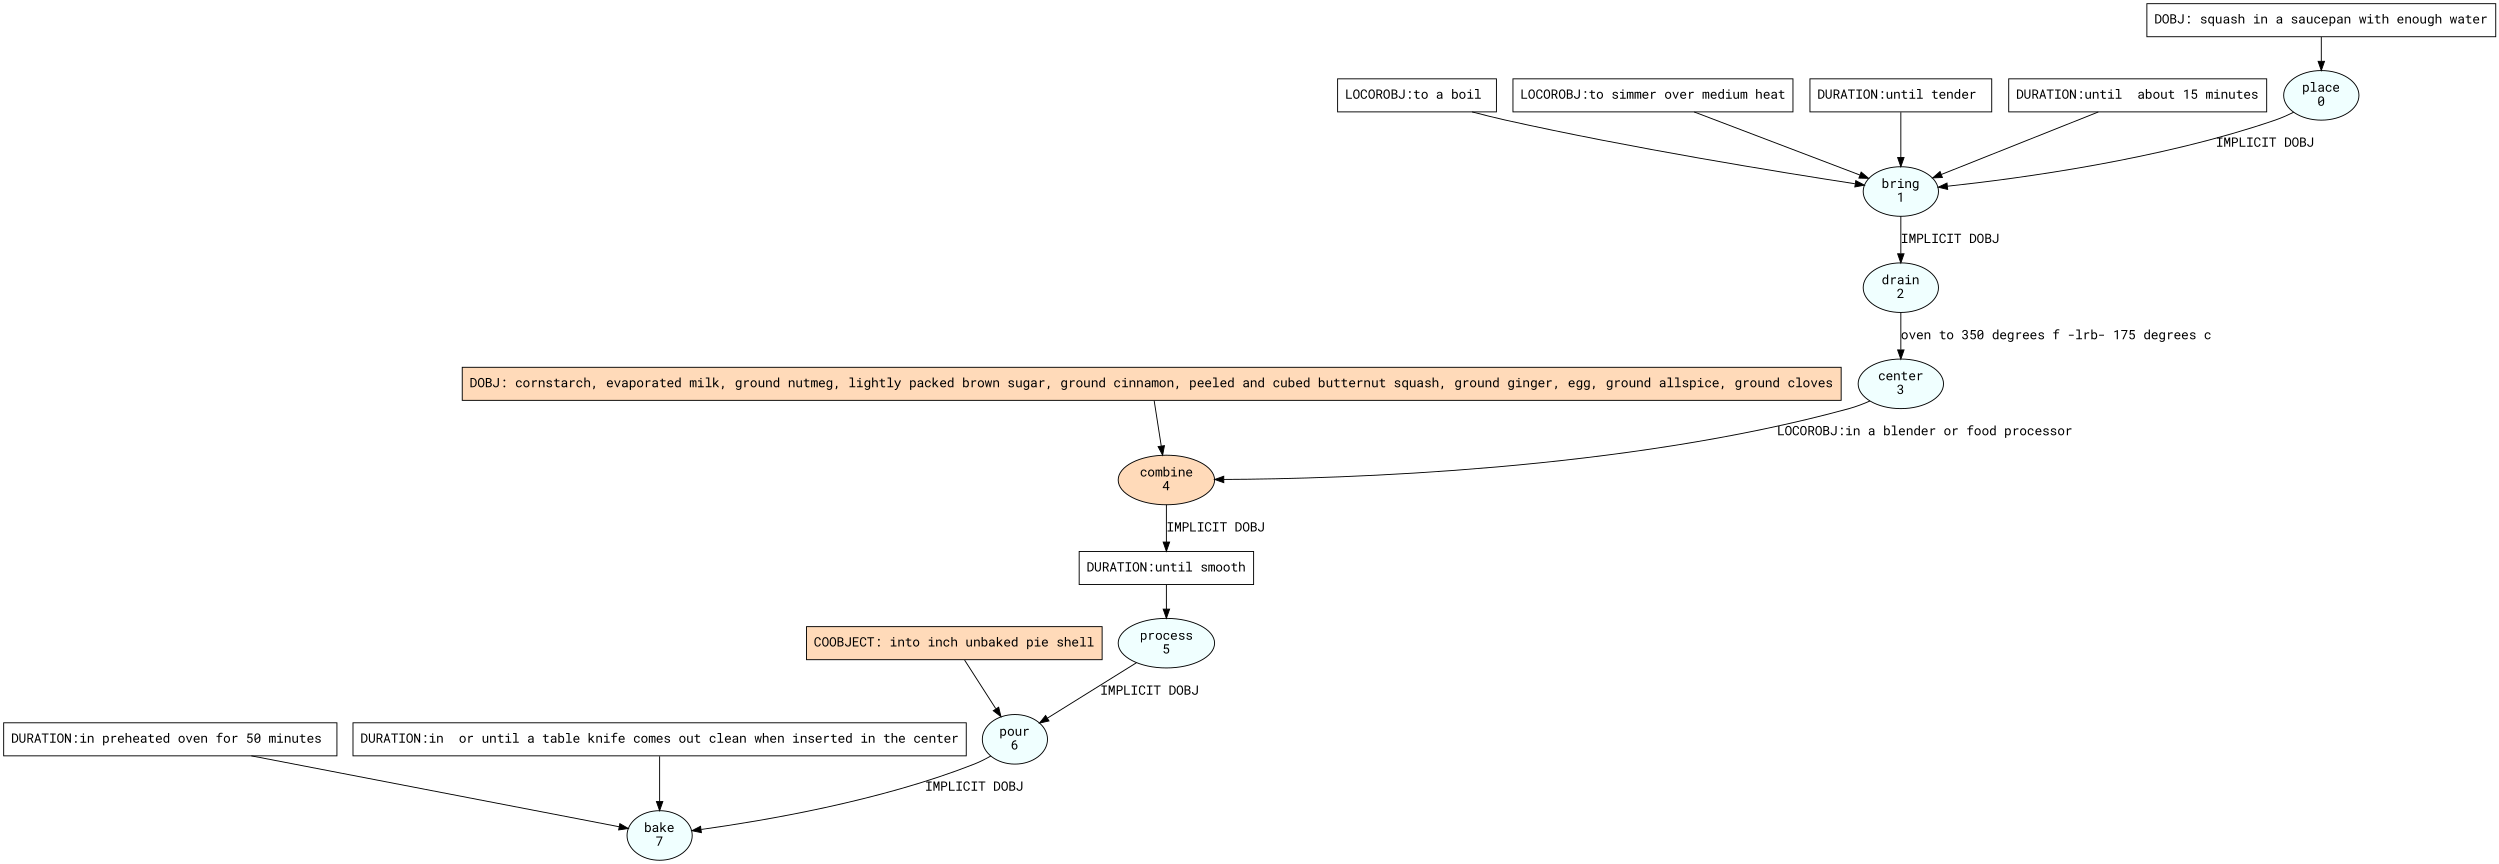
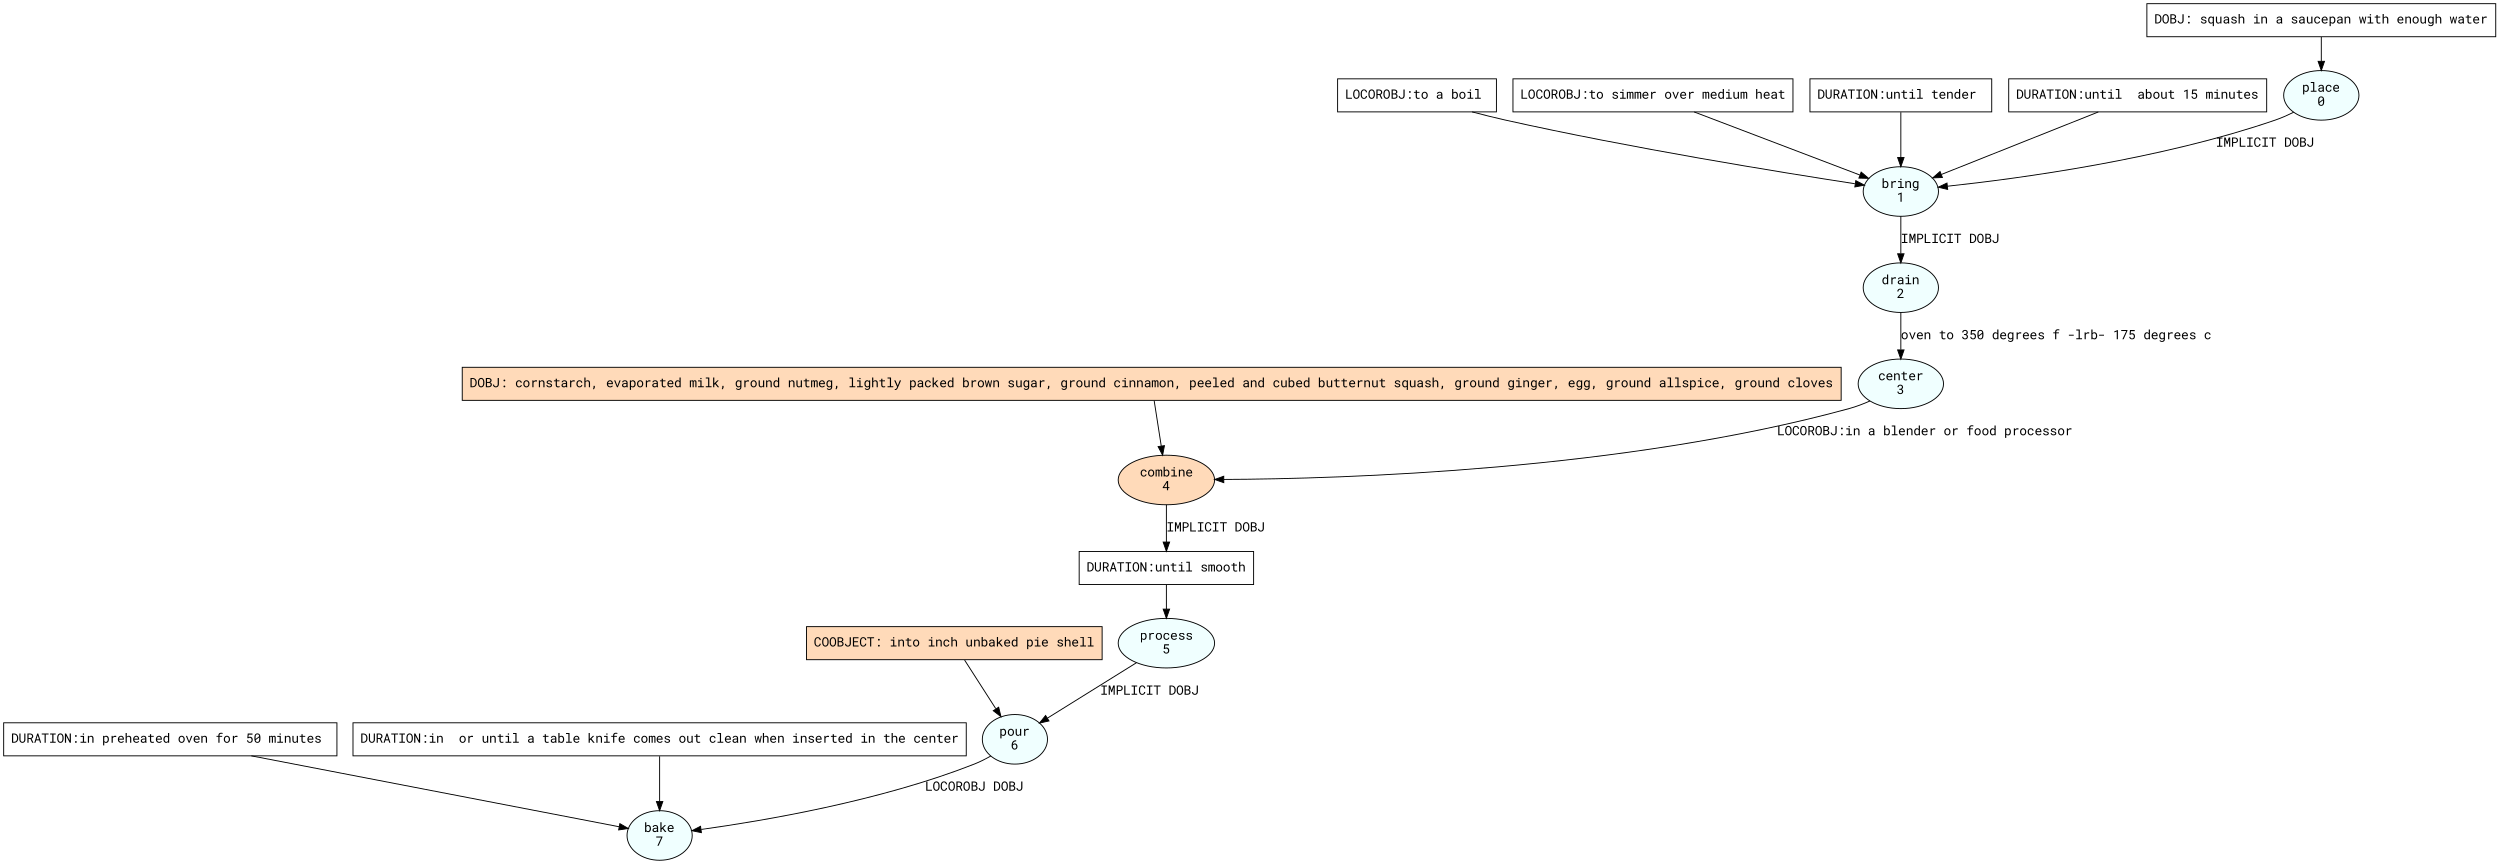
(975, 787) -> (975, 787)
